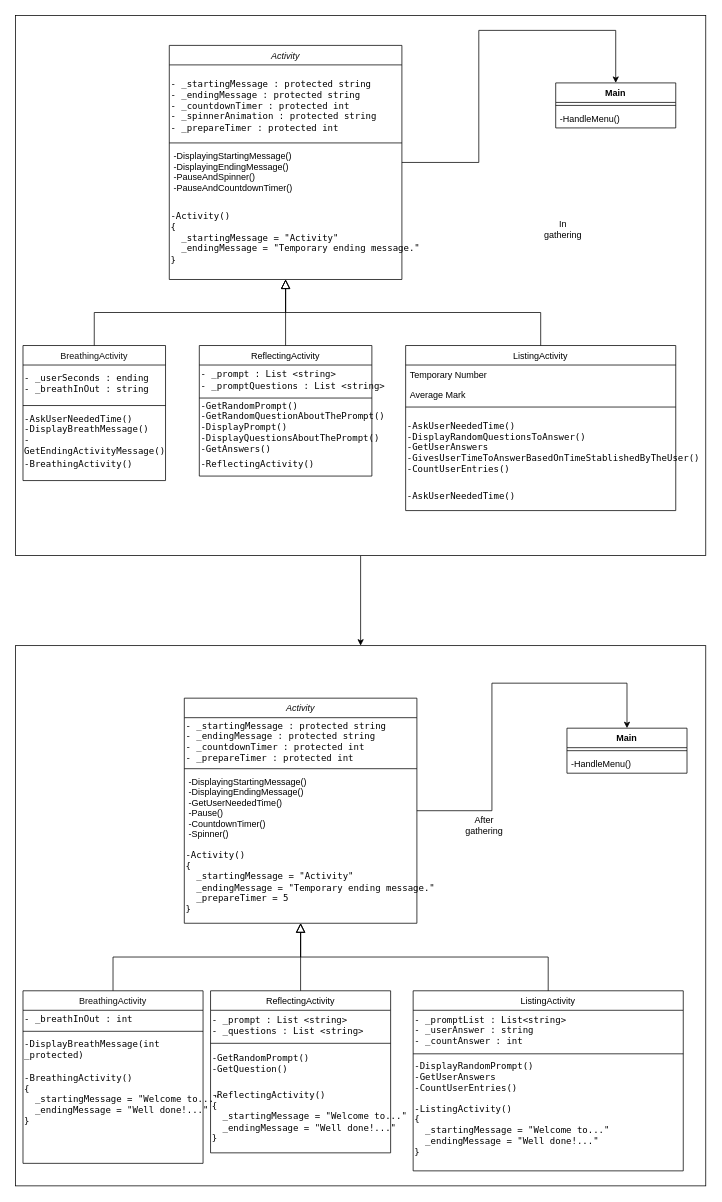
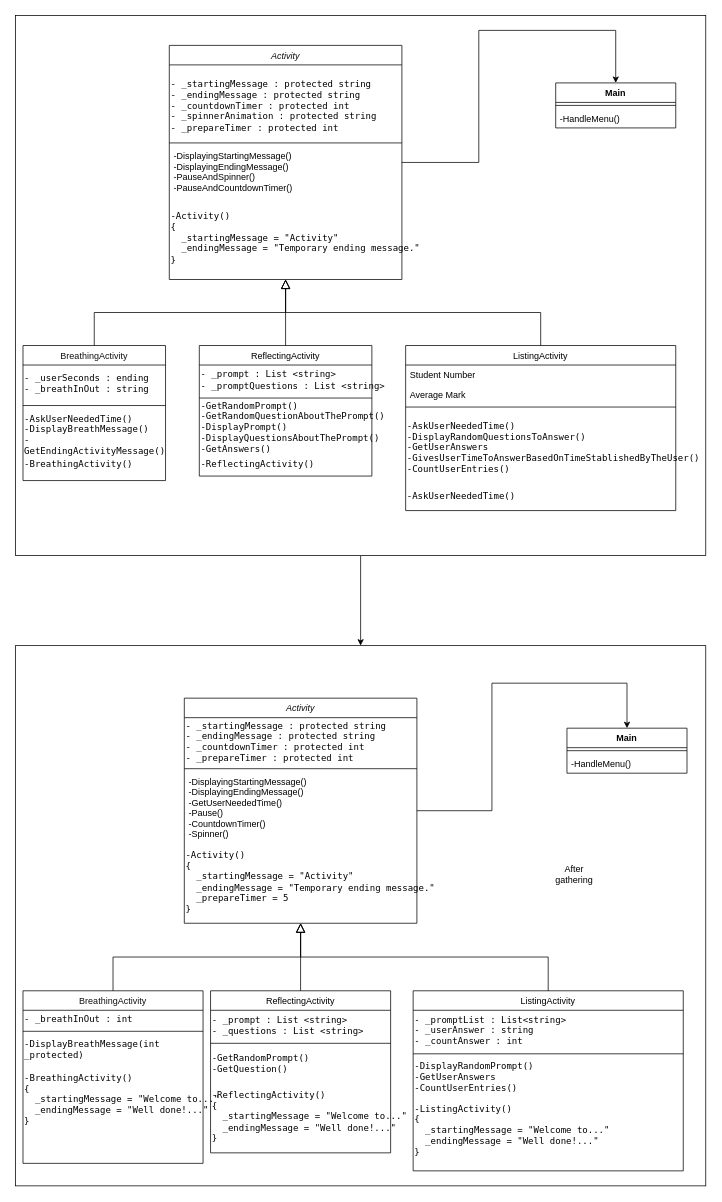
(563, 229) -> none
(449, 375) -> (444, 375)
(484, 825) -> (574, 874)
